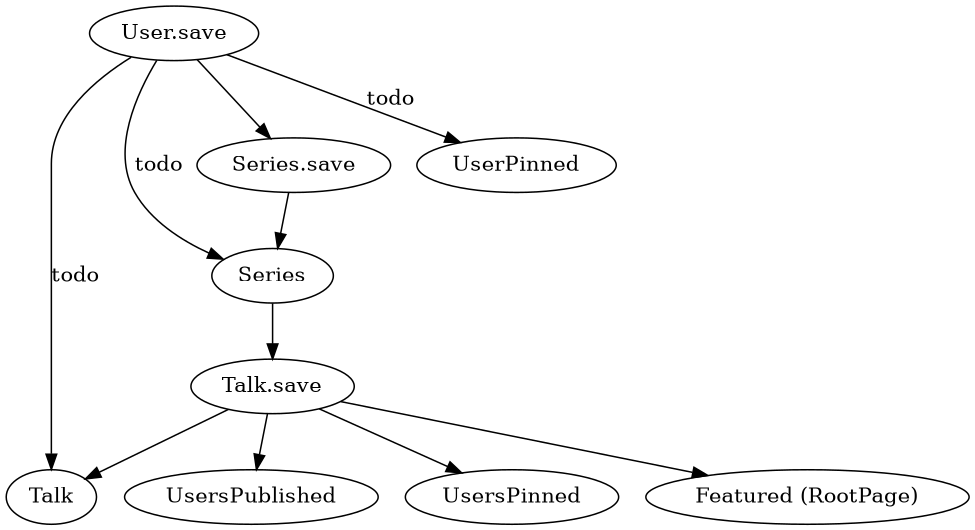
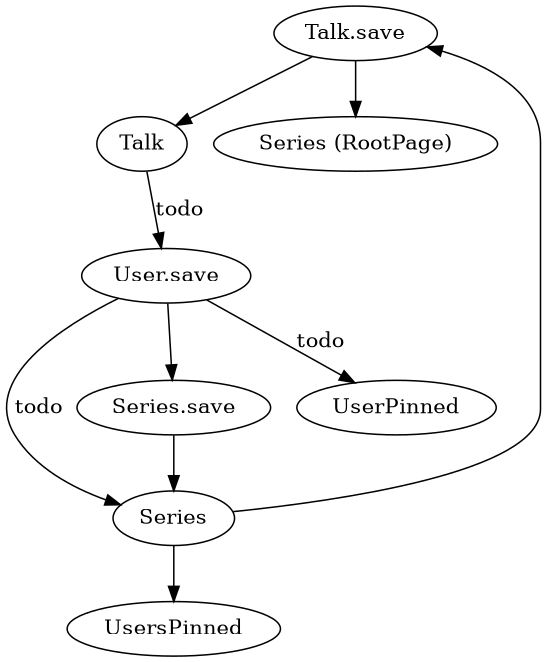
(51, 239) -> (153, 202)
(384, 438) -> (174, 566)
(251, 497) -> none
(807, 497) -> (356, 144)
